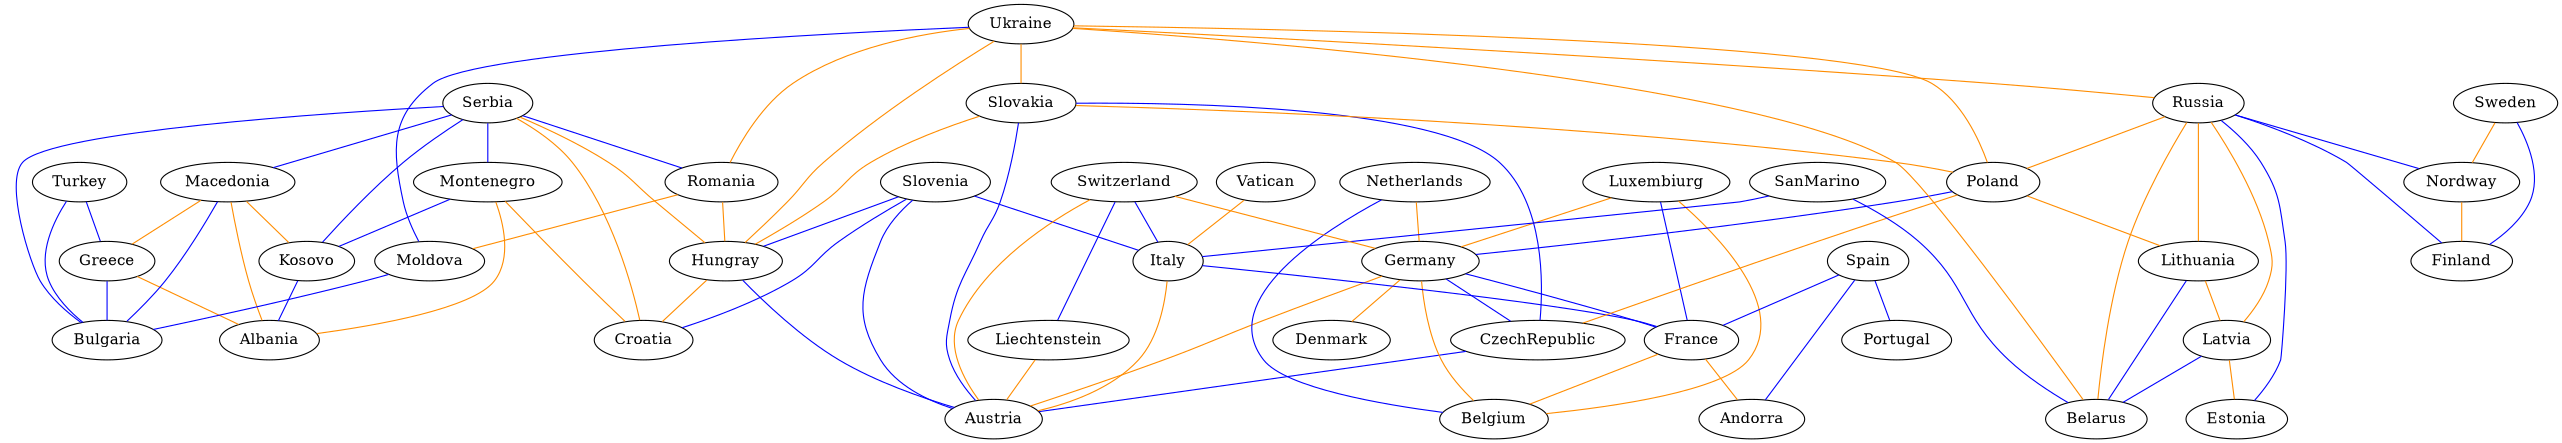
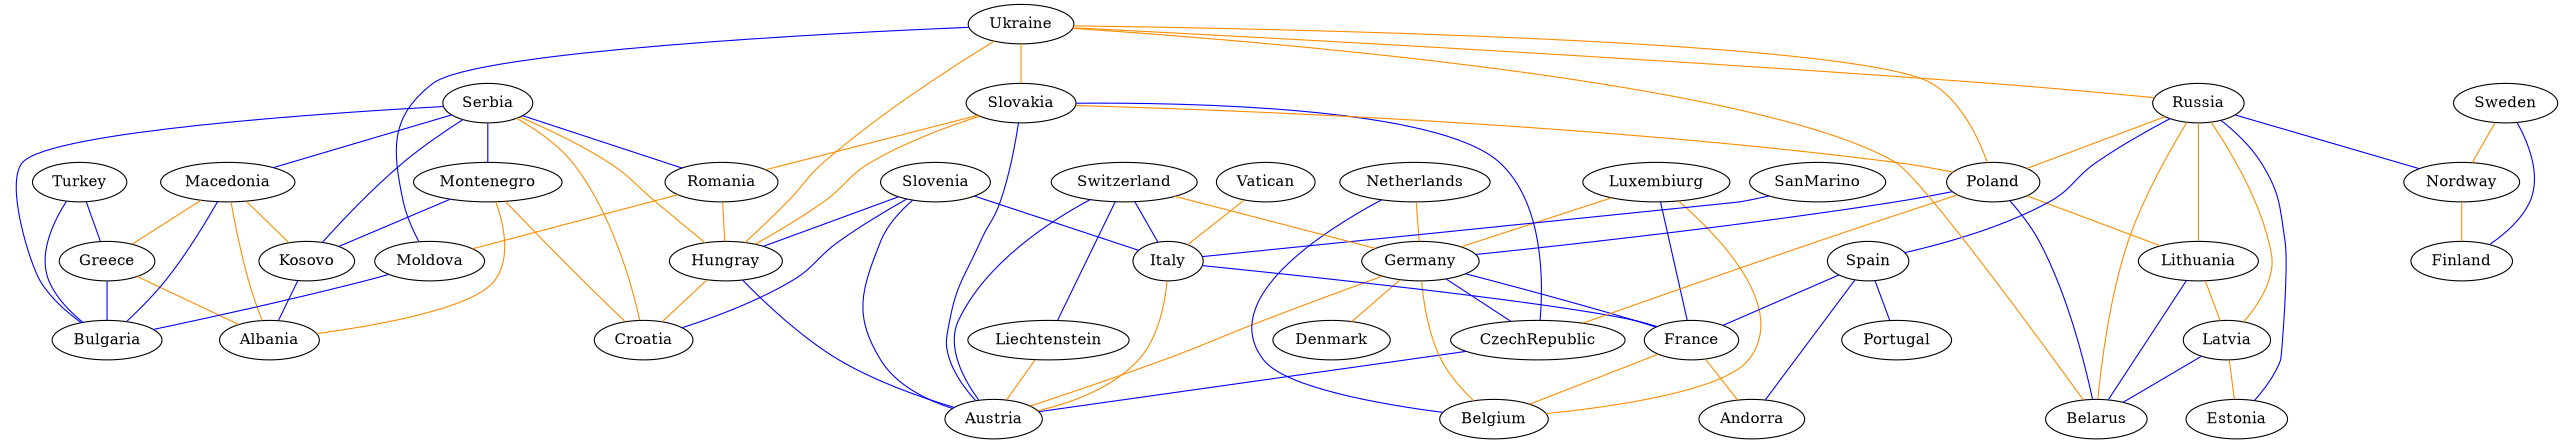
(830, 63) -> (872, 143)
(2348, 163) -> (2059, 195)
(985, 281) -> (985, 281)
(1963, 298) -> (2063, 295)
